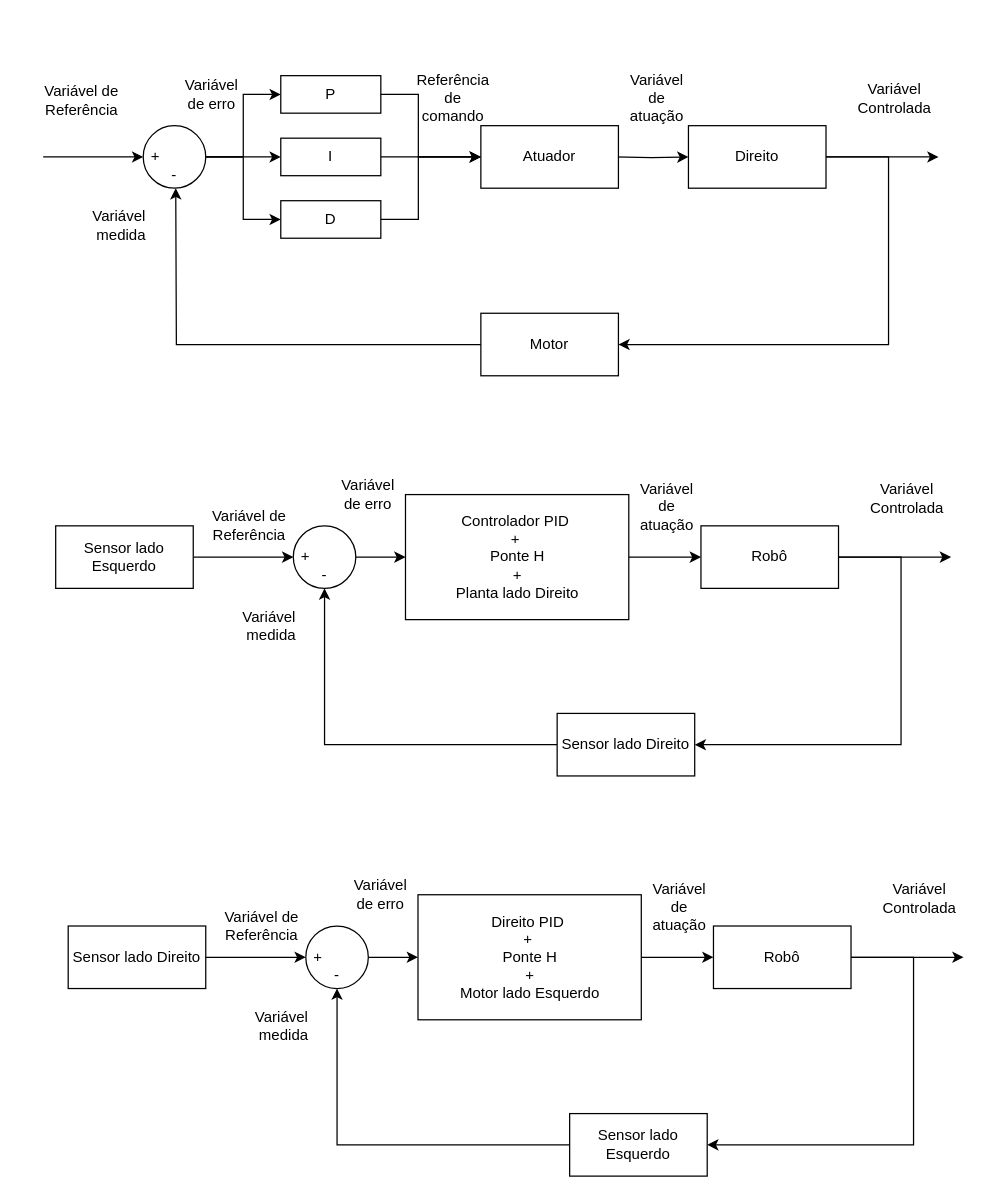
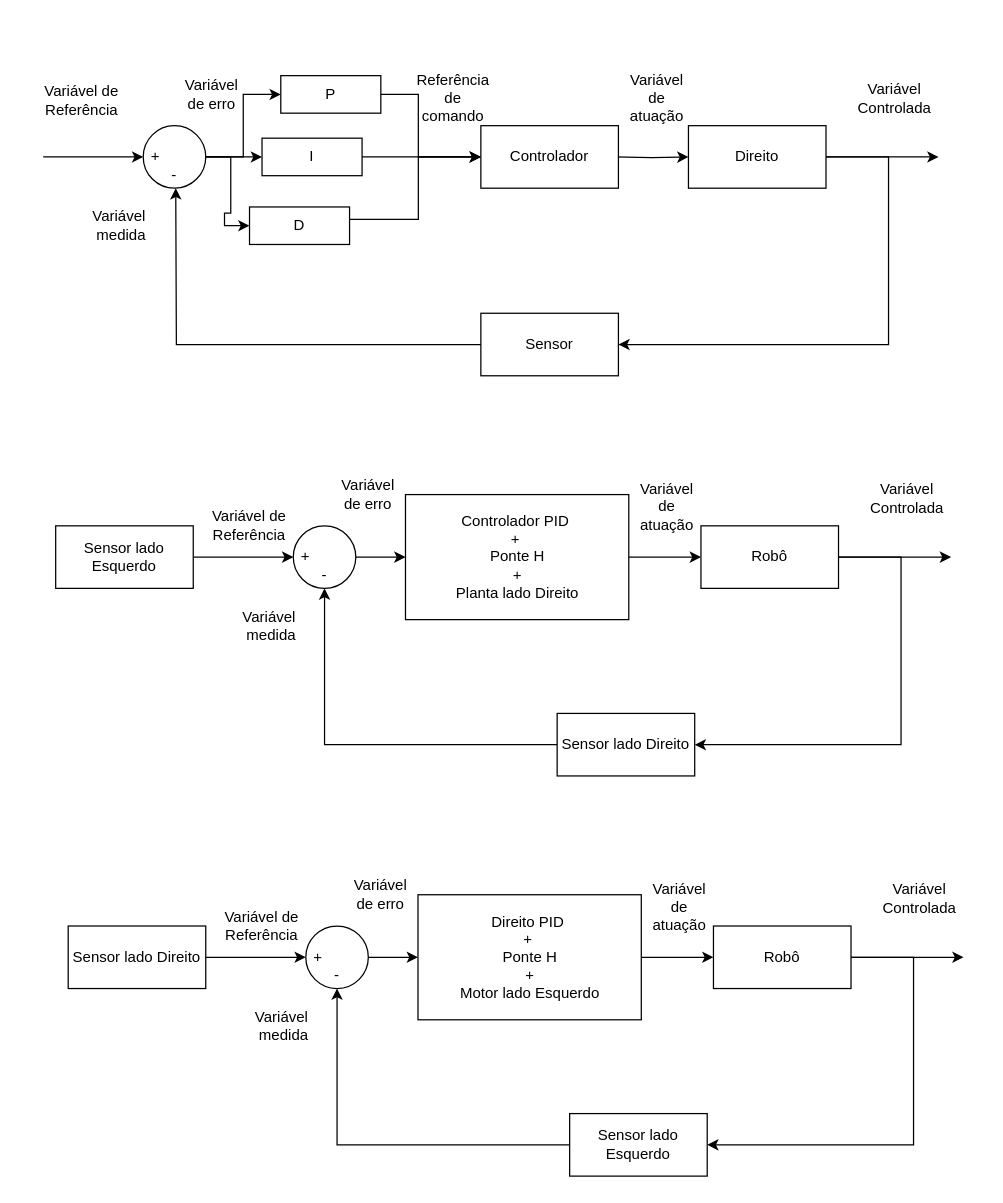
(331, 157) -> (312, 157)
(549, 157) -> (549, 157)
(331, 219) -> (299, 226)
(549, 344) -> (549, 344)
